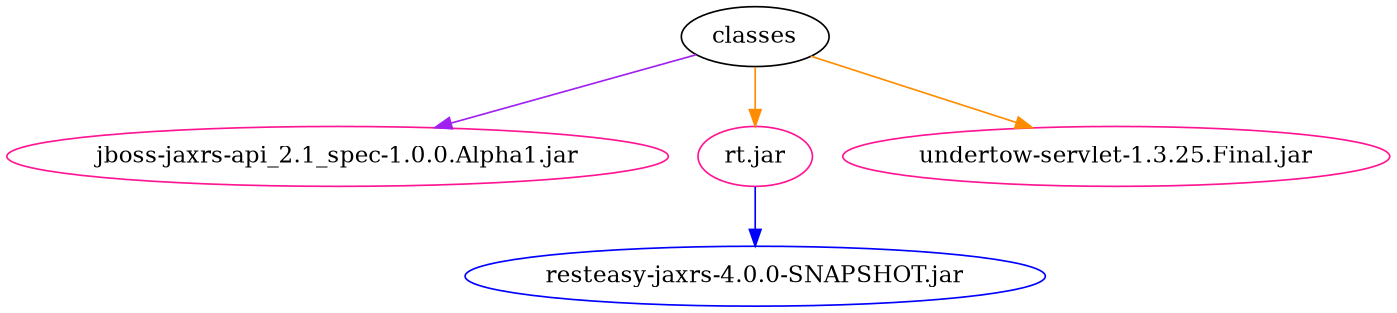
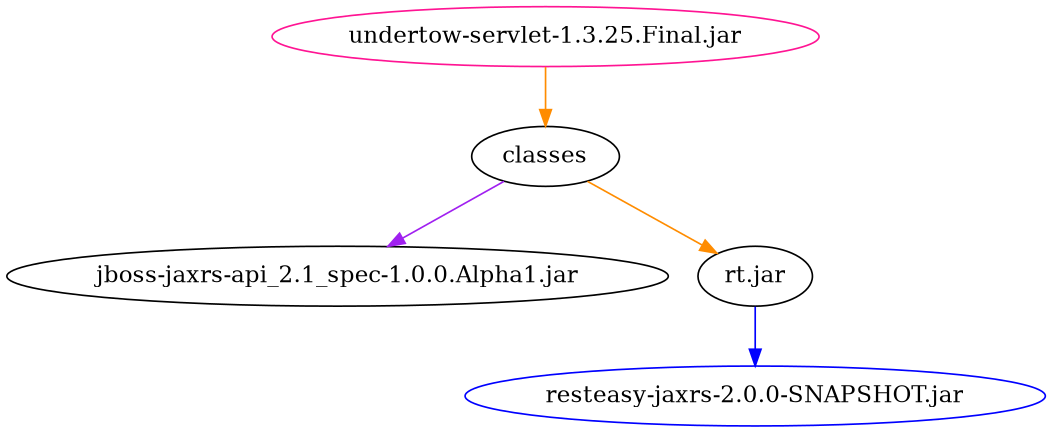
(914, 89) -> (546, 88)
(338, 156) -> (338, 276)
(755, 156) -> (755, 276)
(755, 276) -> (755, 396)
